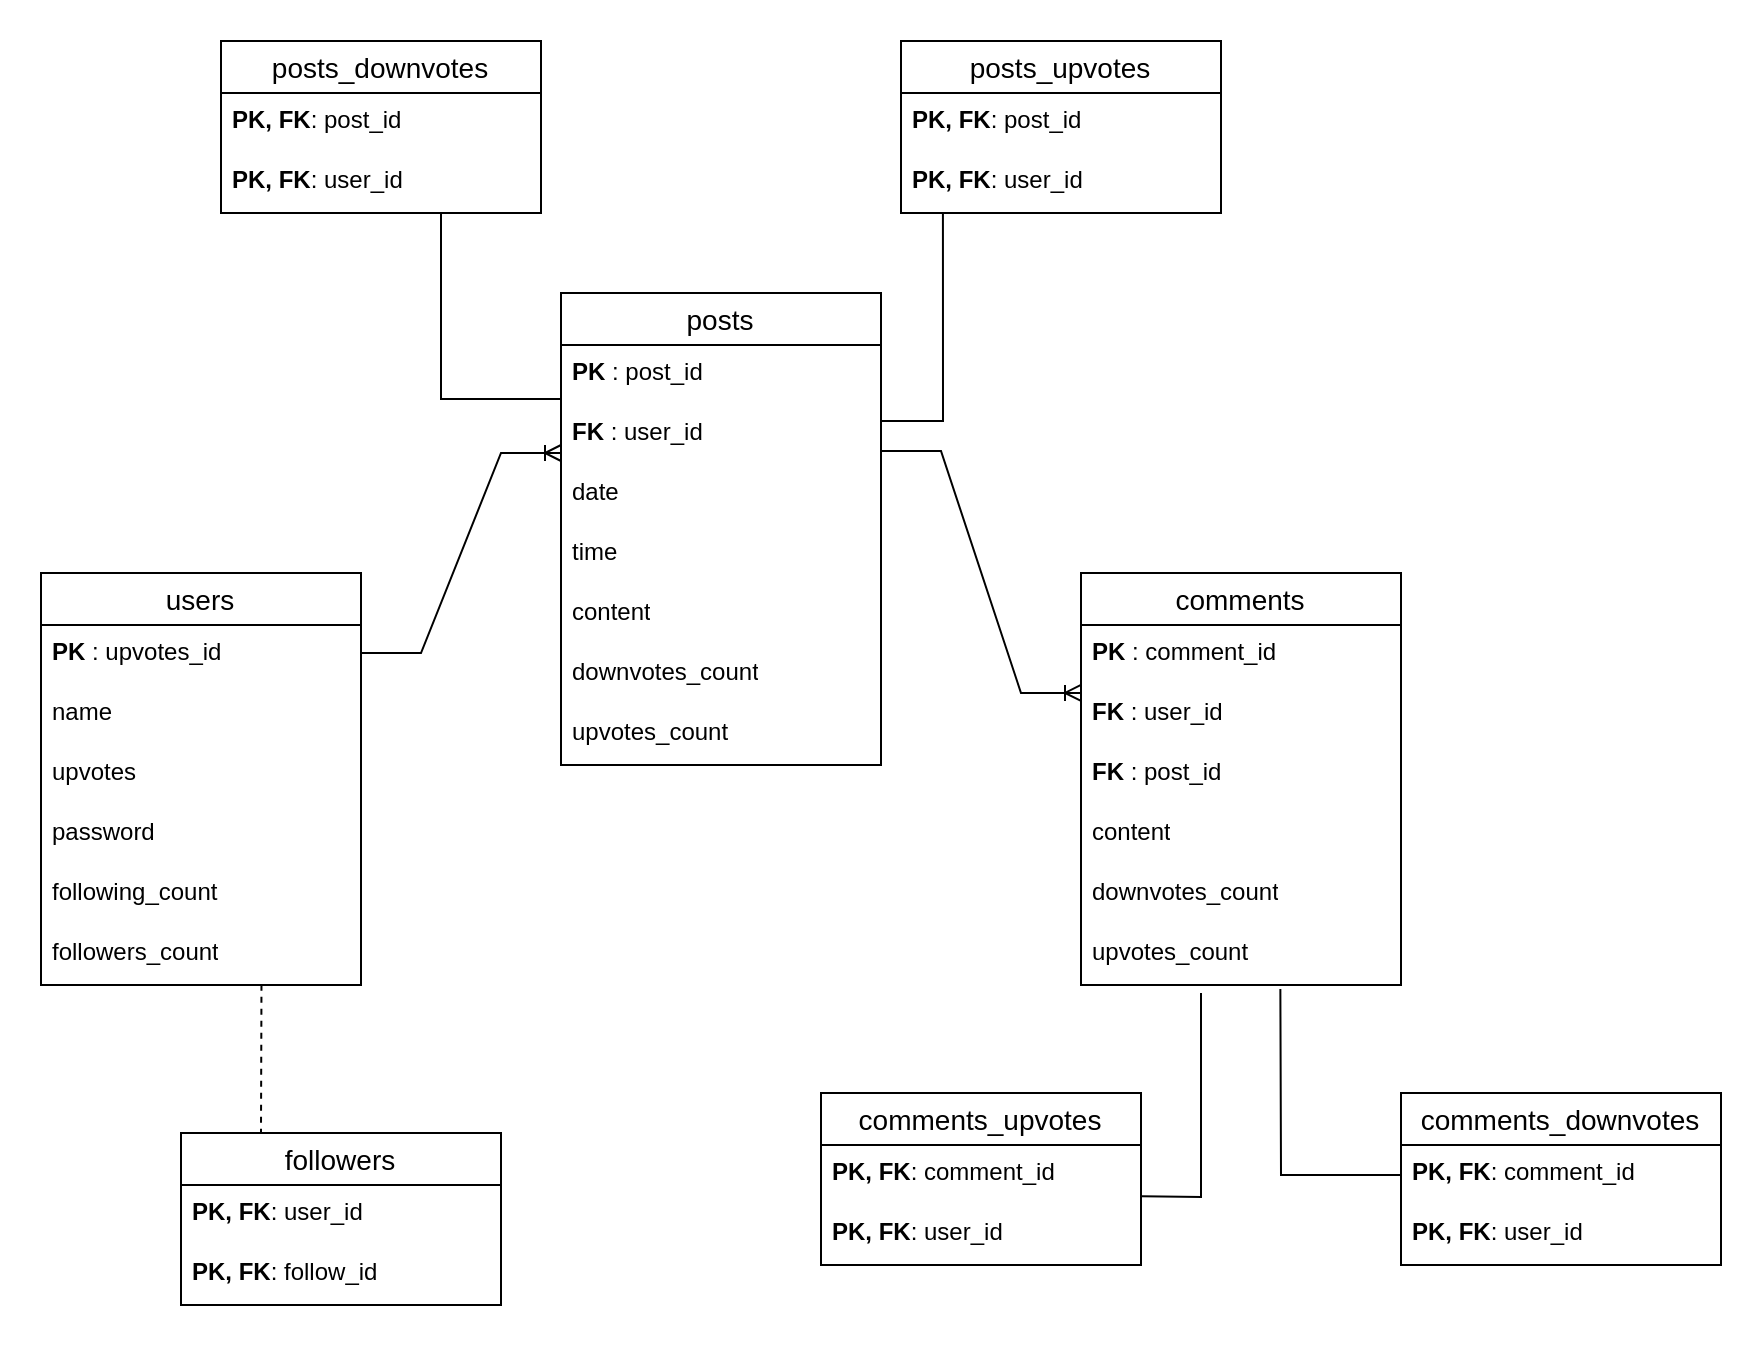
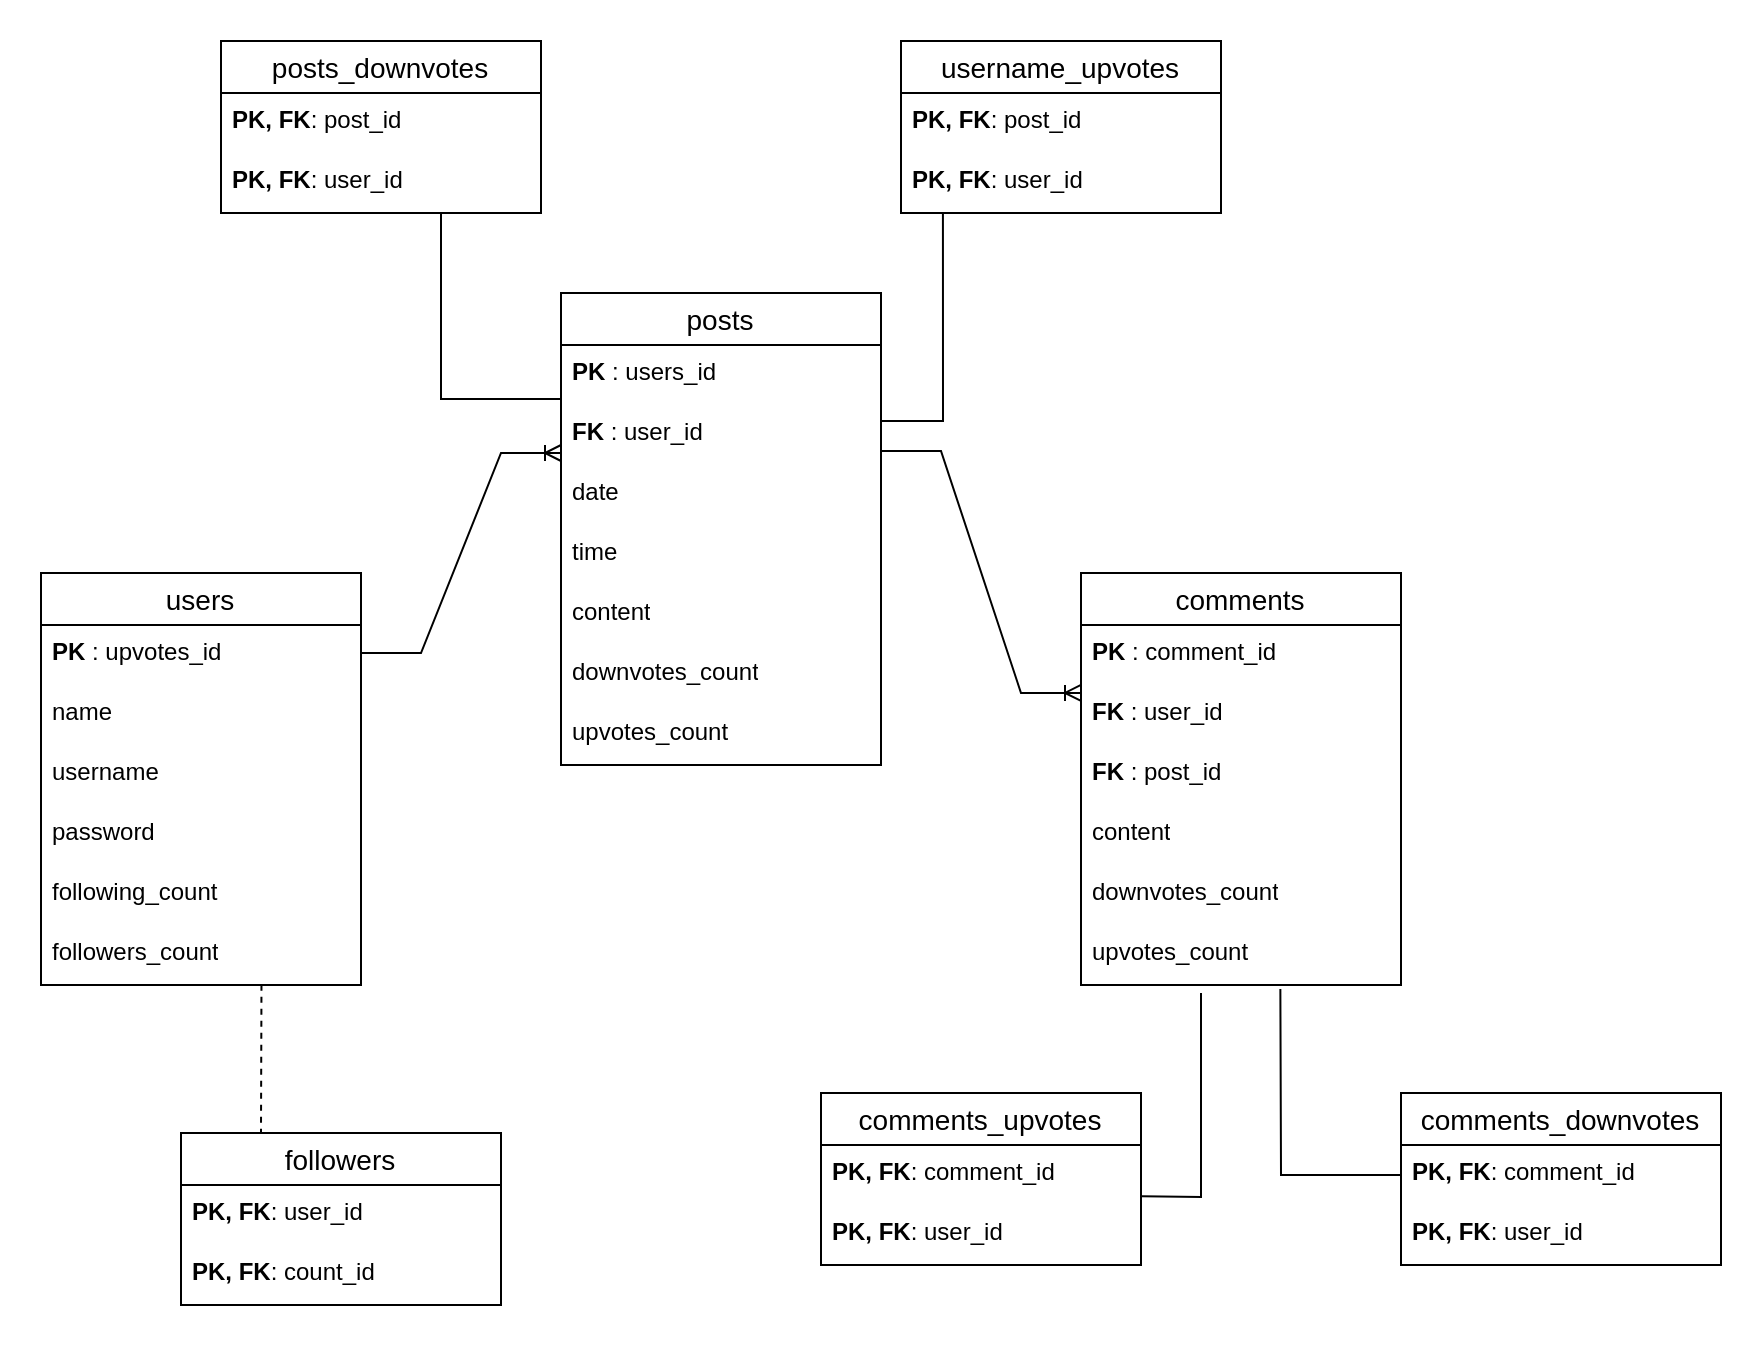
(1060, 69) -> (1060, 69)
(644, 373) -> (651, 373)
(100, 773) -> (107, 773)
(285, 1273) -> (285, 1273)
